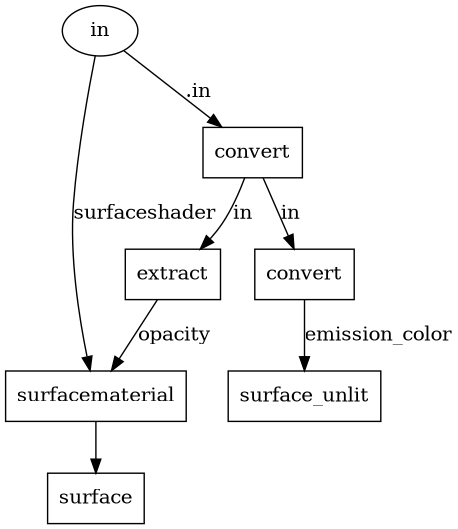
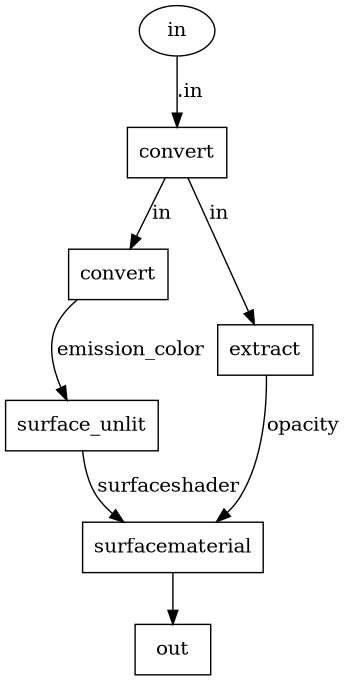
(73, 206) -> (91, 485)
(96, 498) -> (173, 650)
